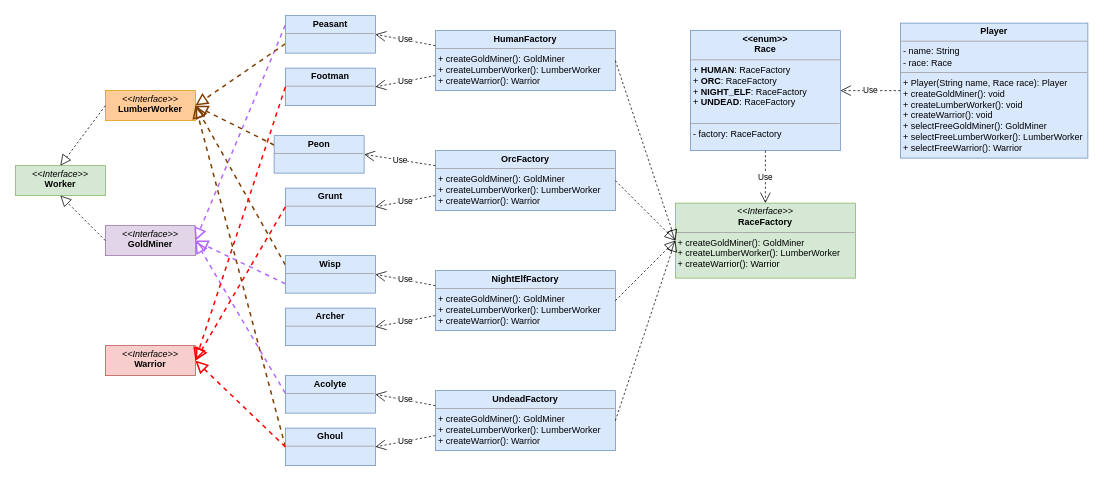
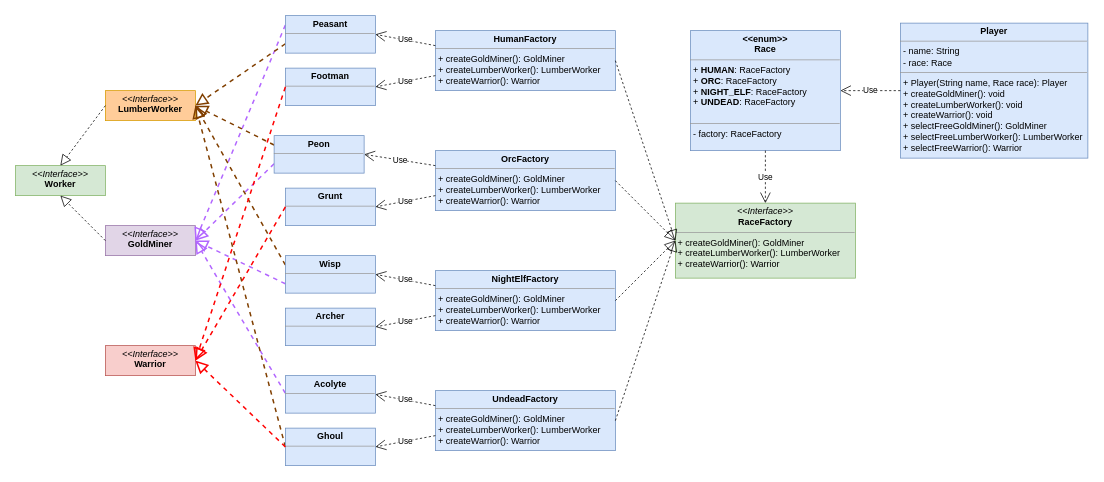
none -> (239, 197)
